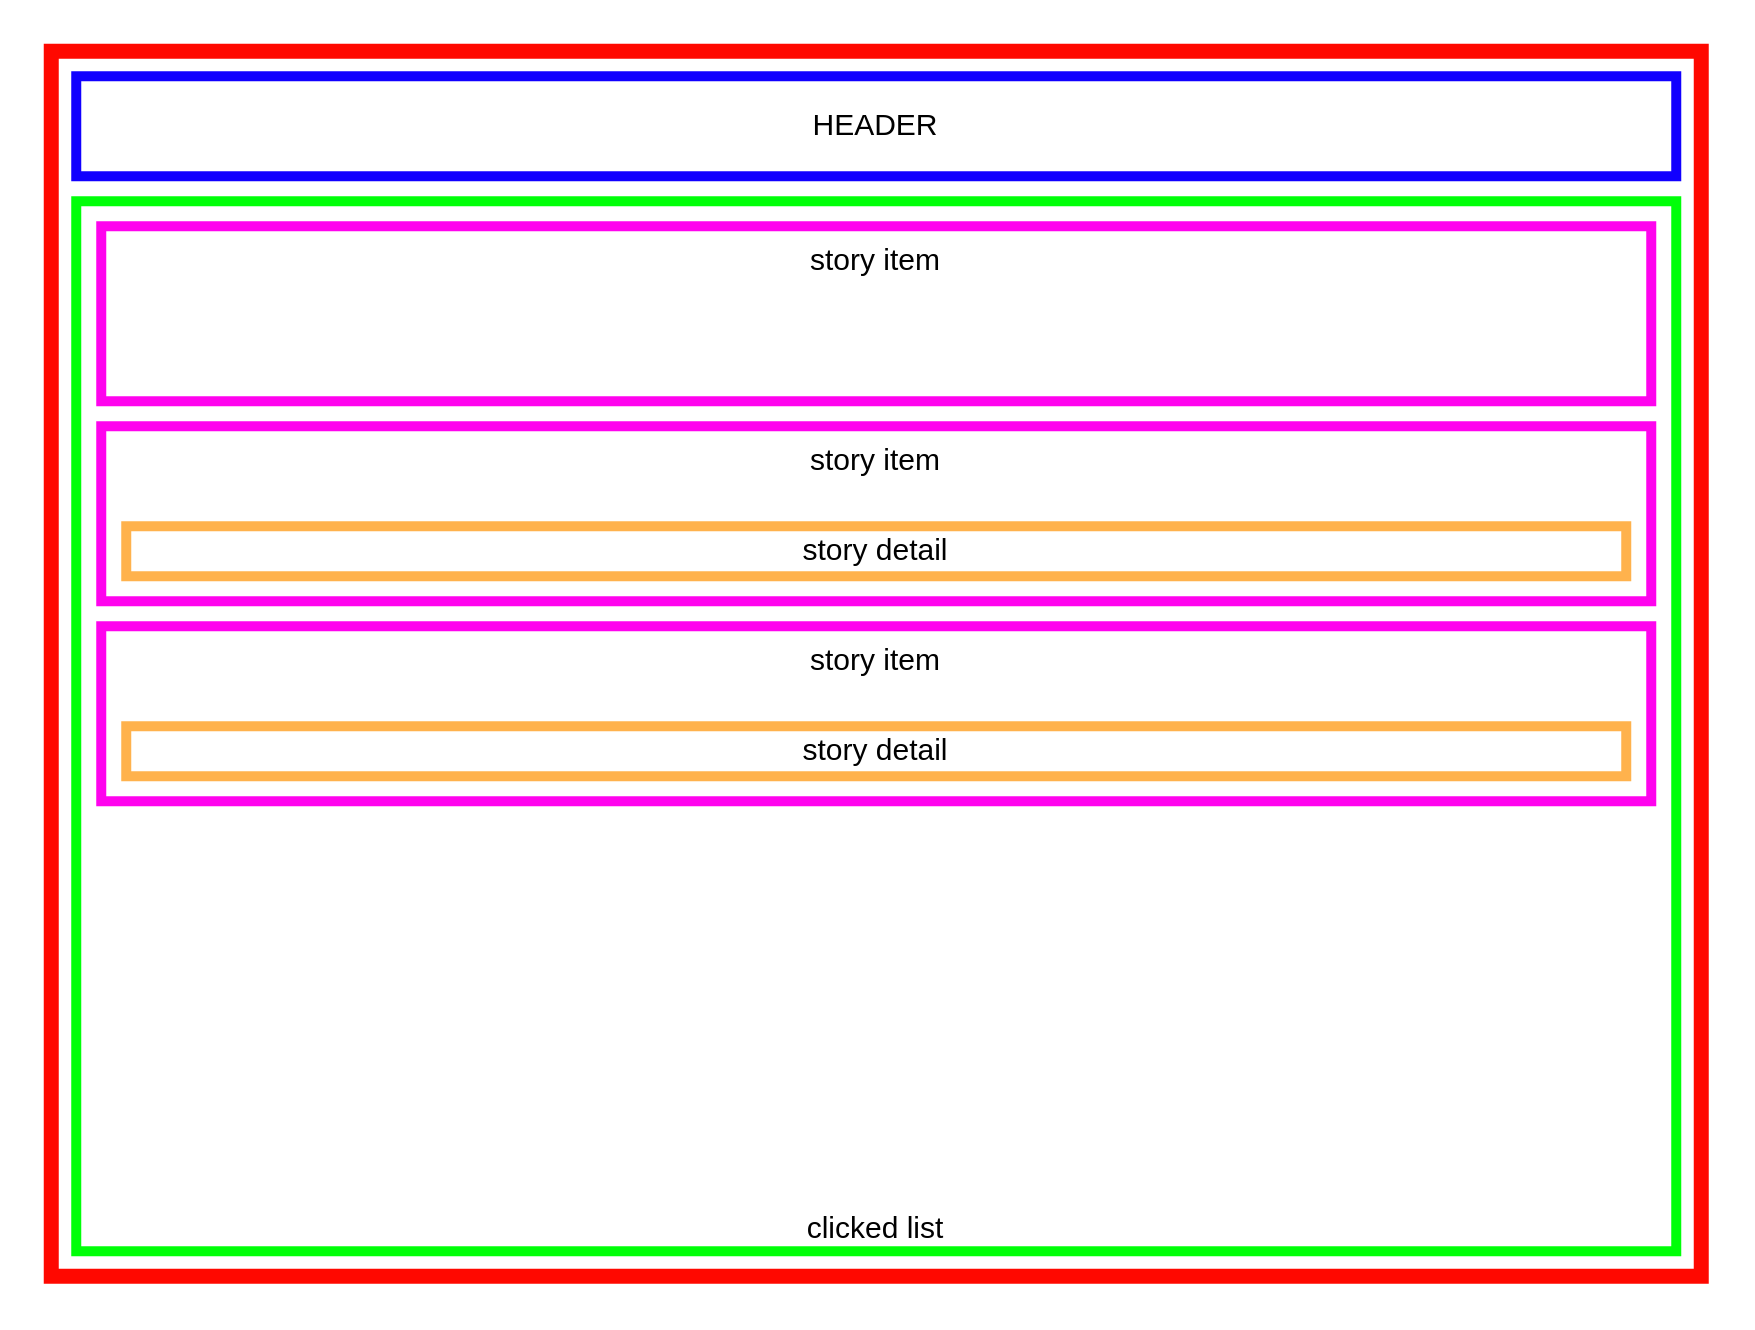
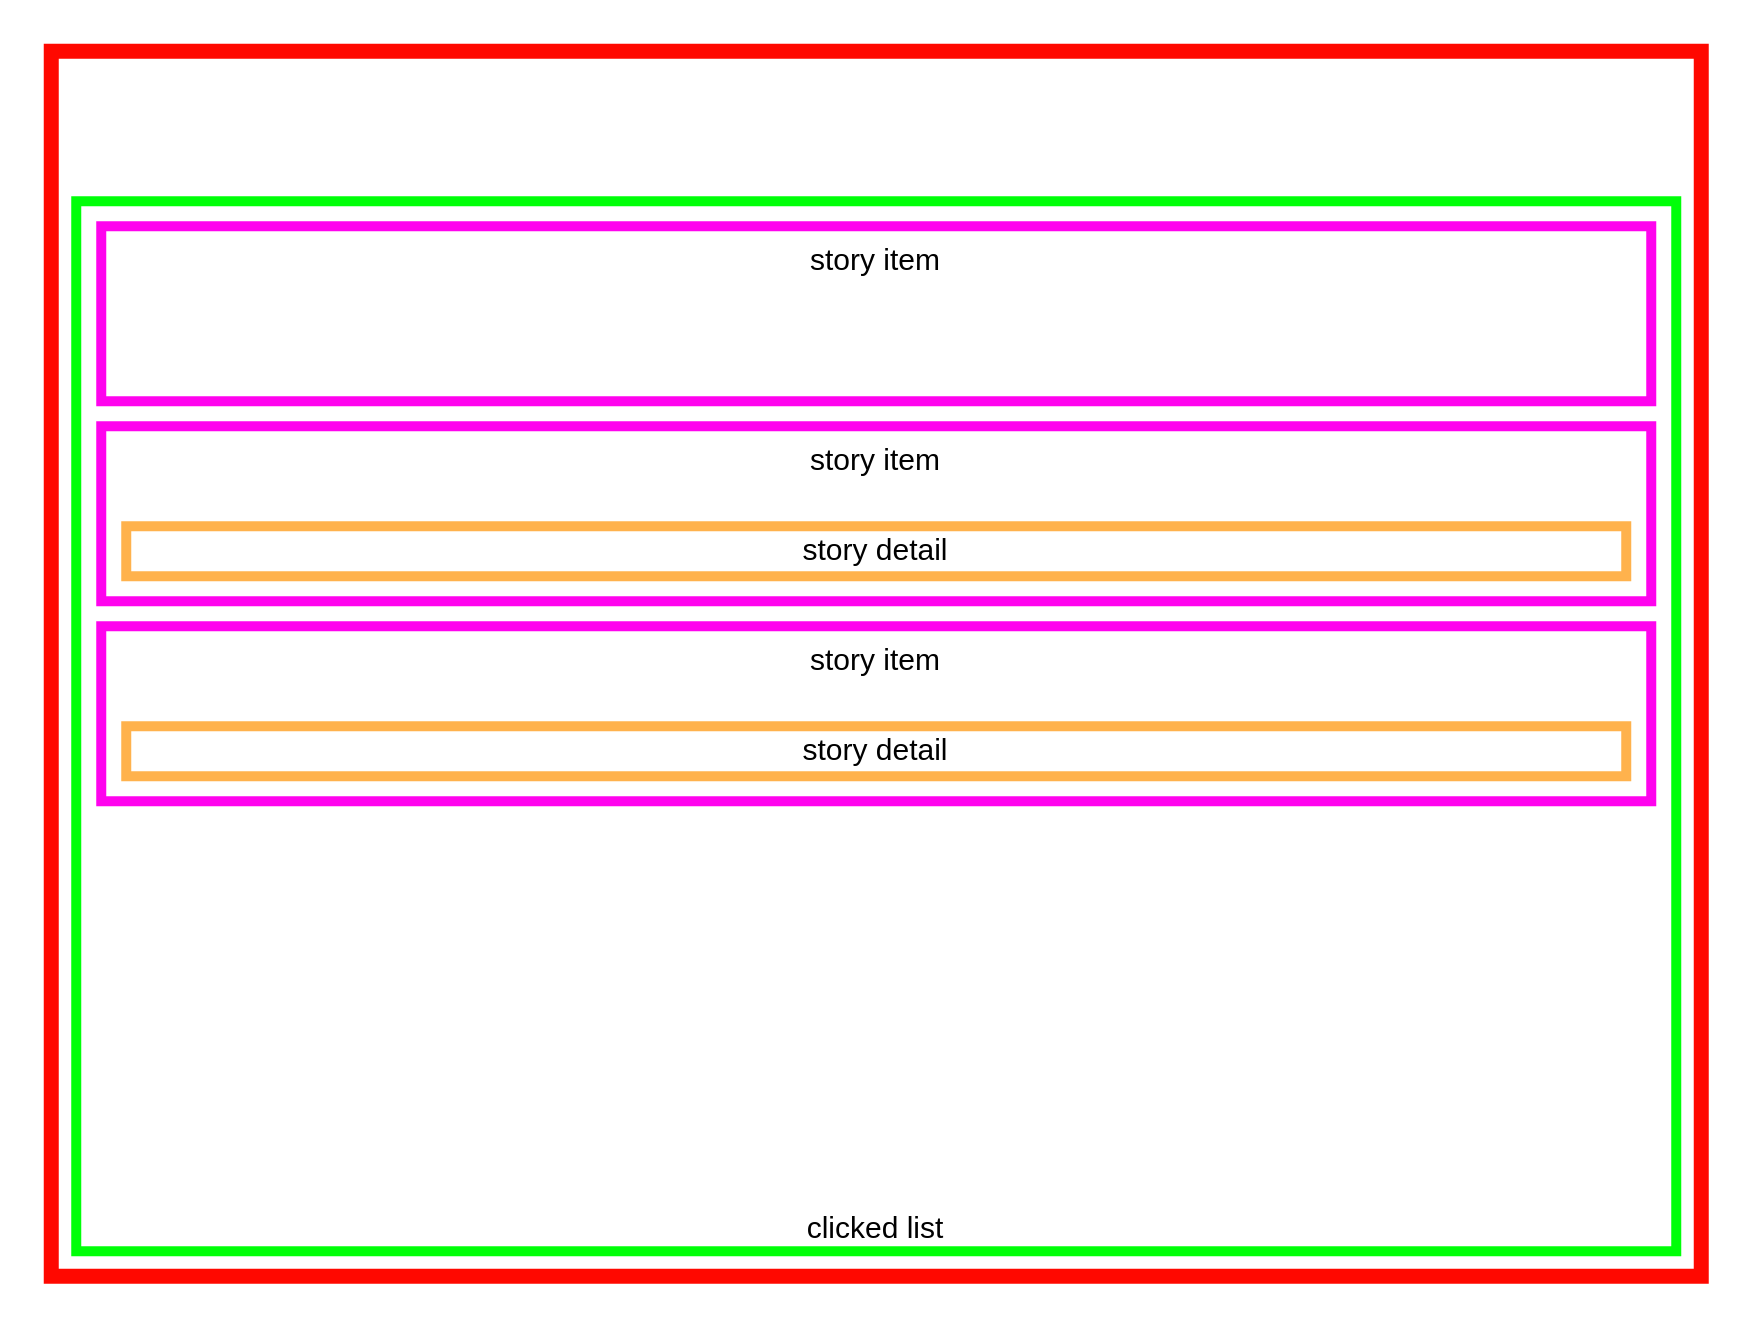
(876, 126) -> none
